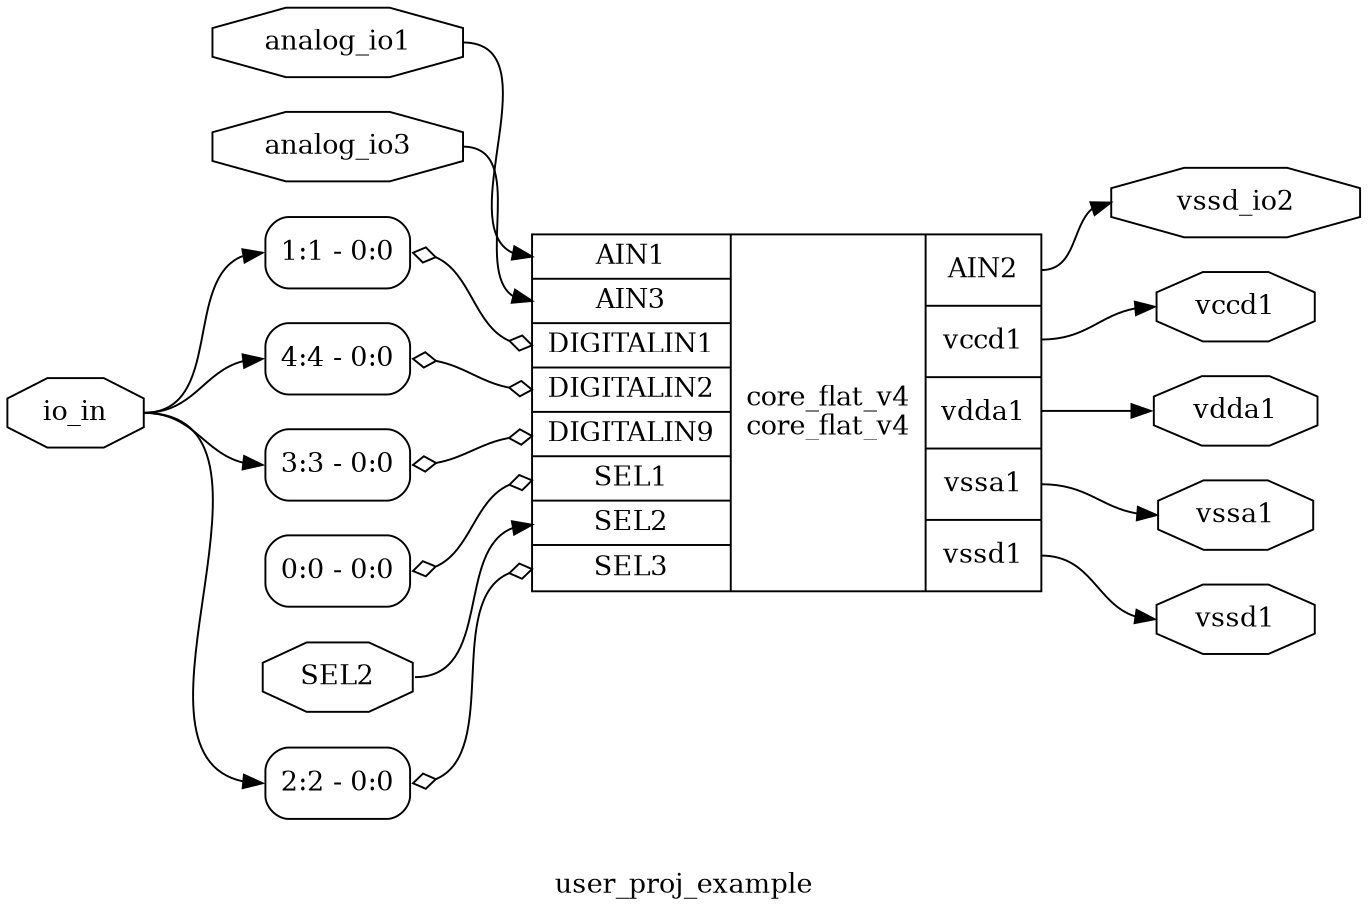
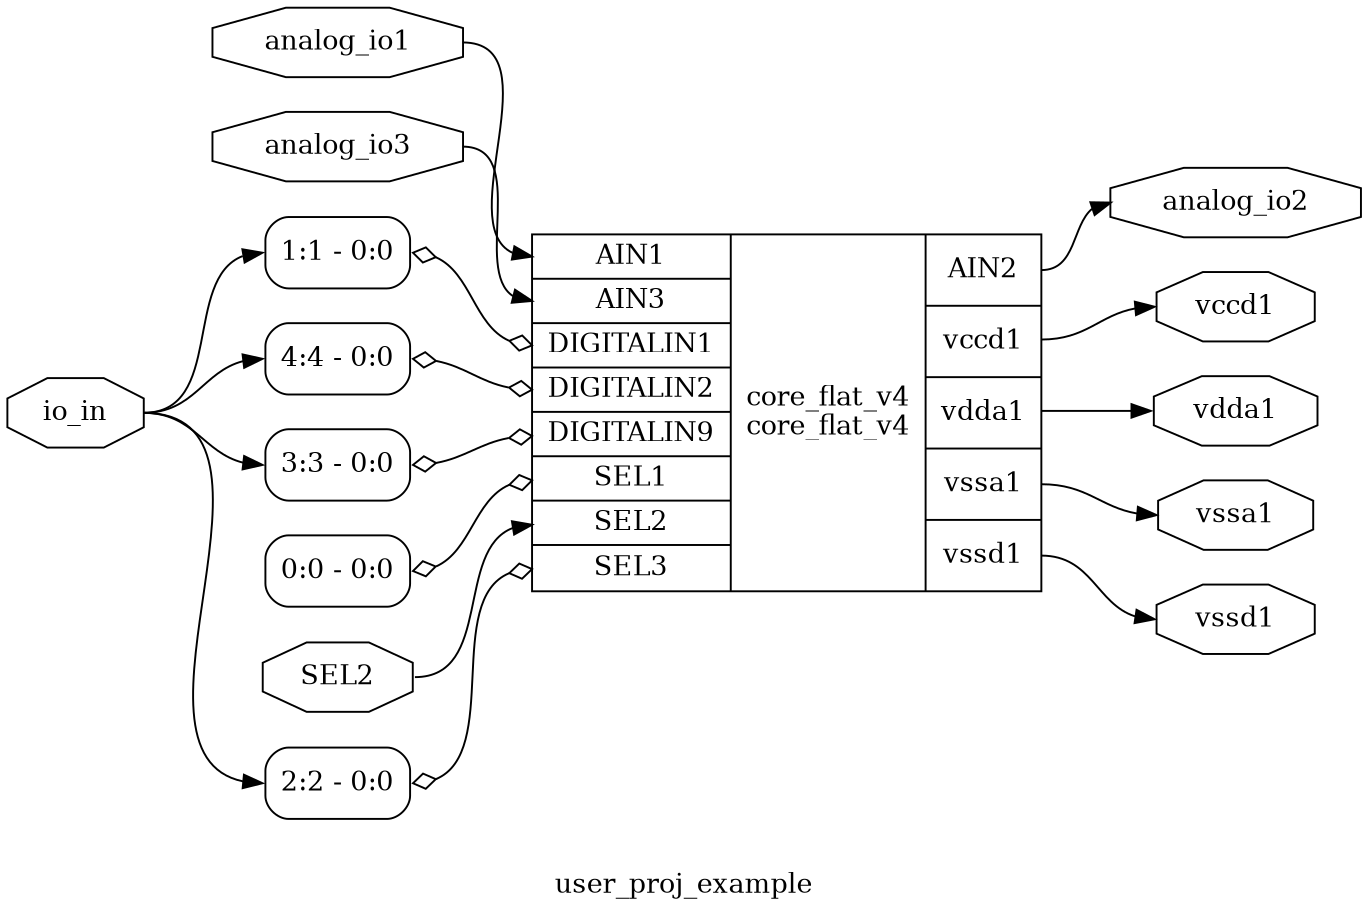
(1236, 203) -> (1236, 203)
